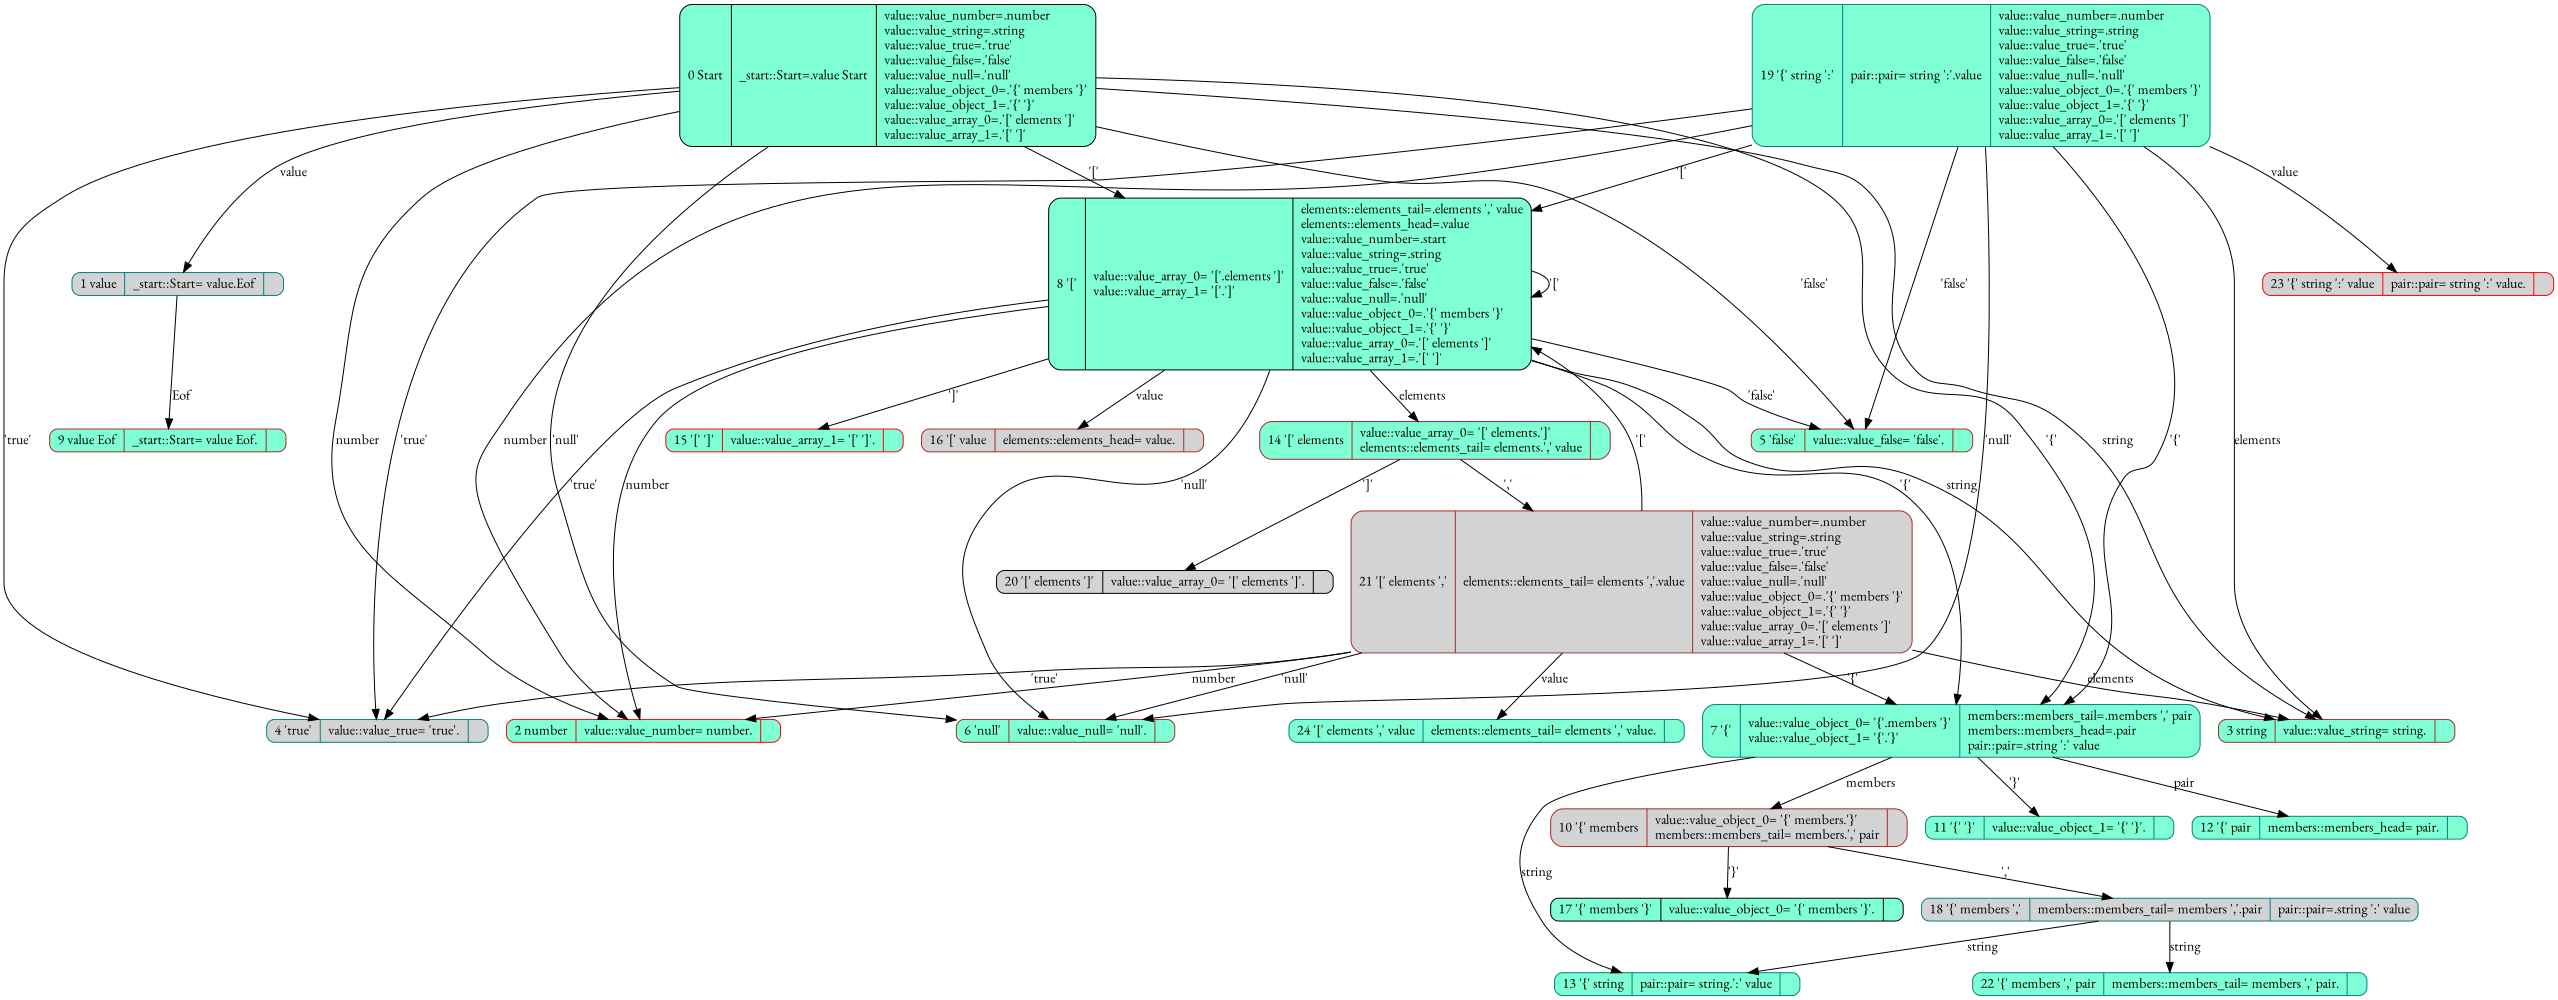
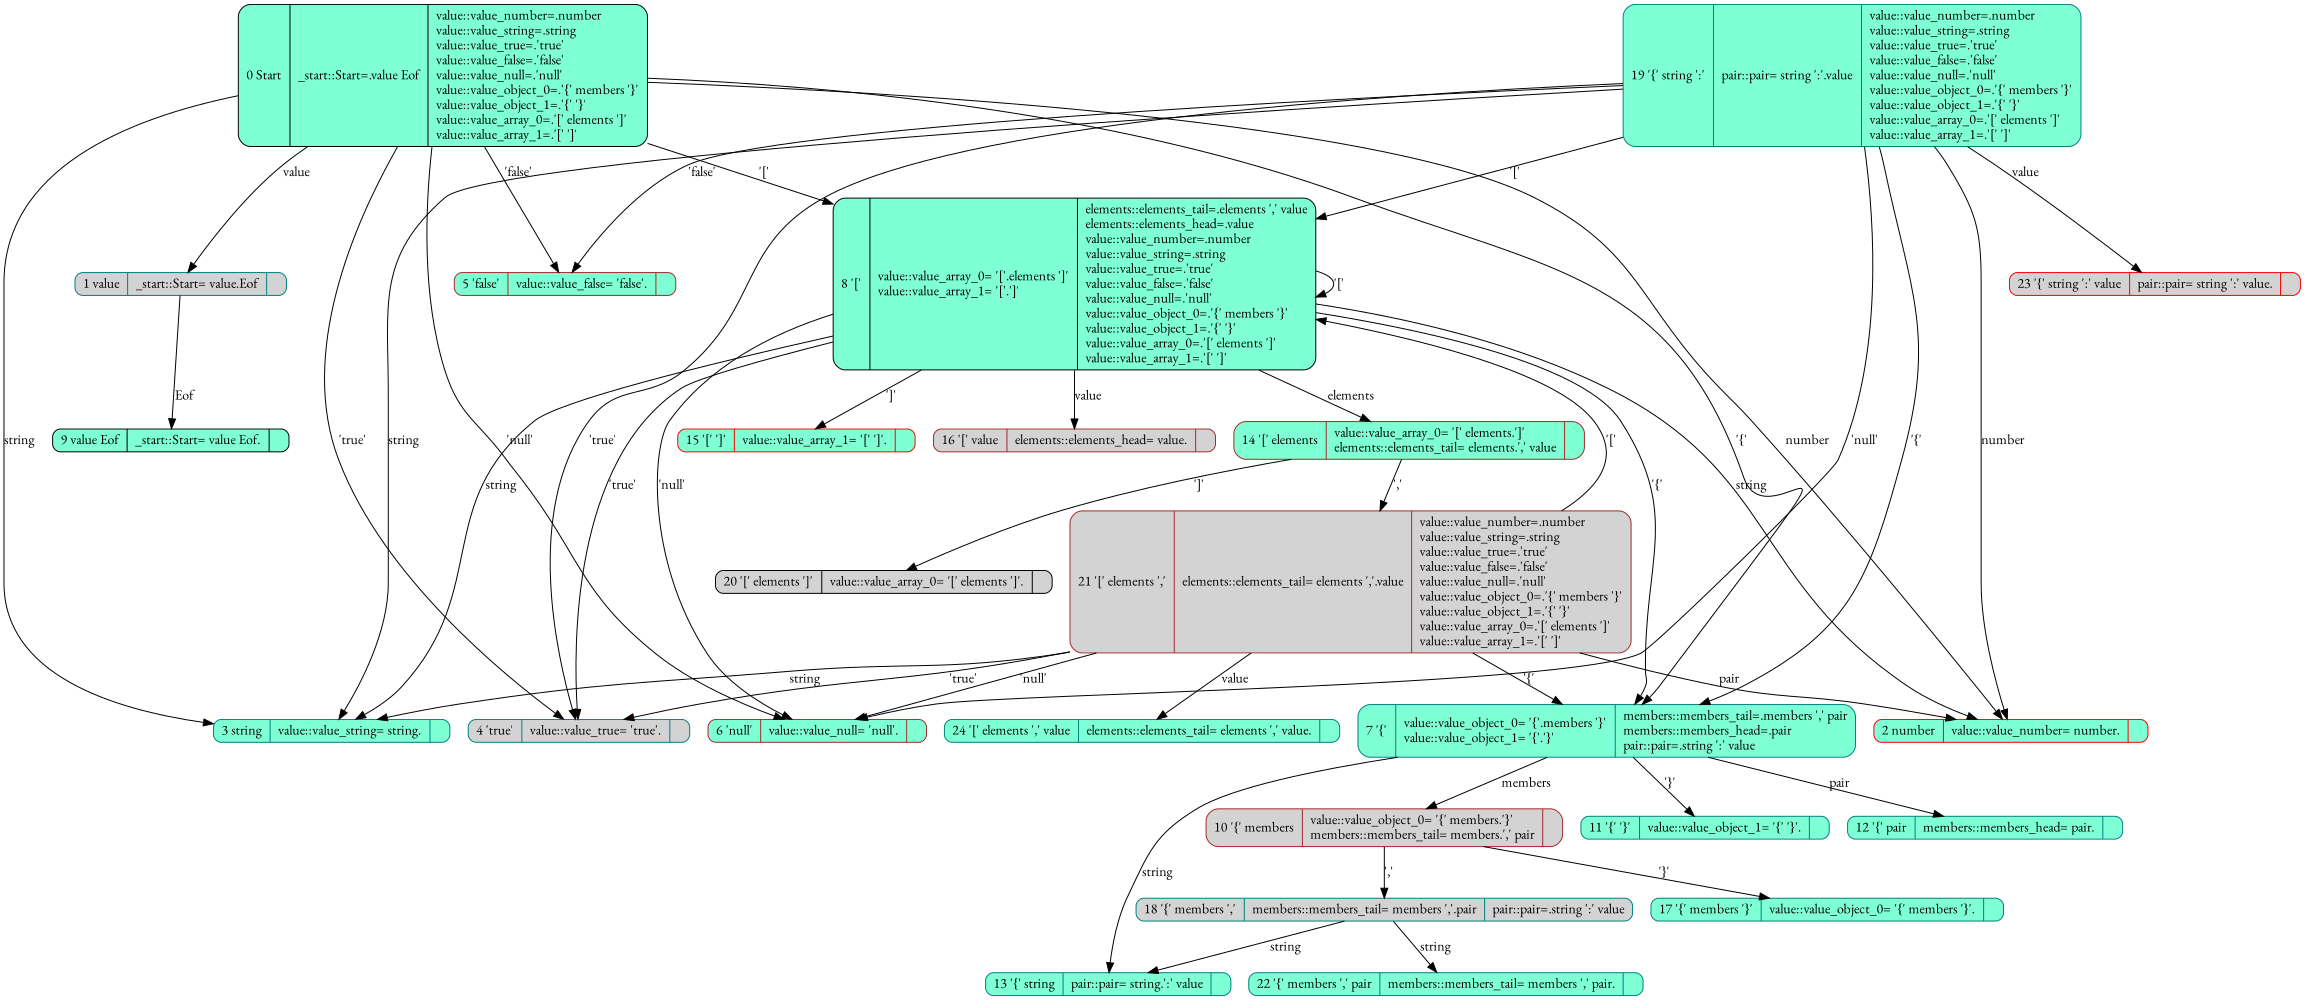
(804, 75) -> (359, 75)
(1374, 239) -> (1168, 239)
(1674, 373) -> none
(168, 440) -> (171, 440)
(2258, 440) -> (404, 440)
(647, 485) -> (1751, 485)
(1214, 679) -> (1729, 679)
(2111, 679) -> (805, 679)
(2337, 731) -> (332, 731)
(1727, 910) -> (1827, 910)
